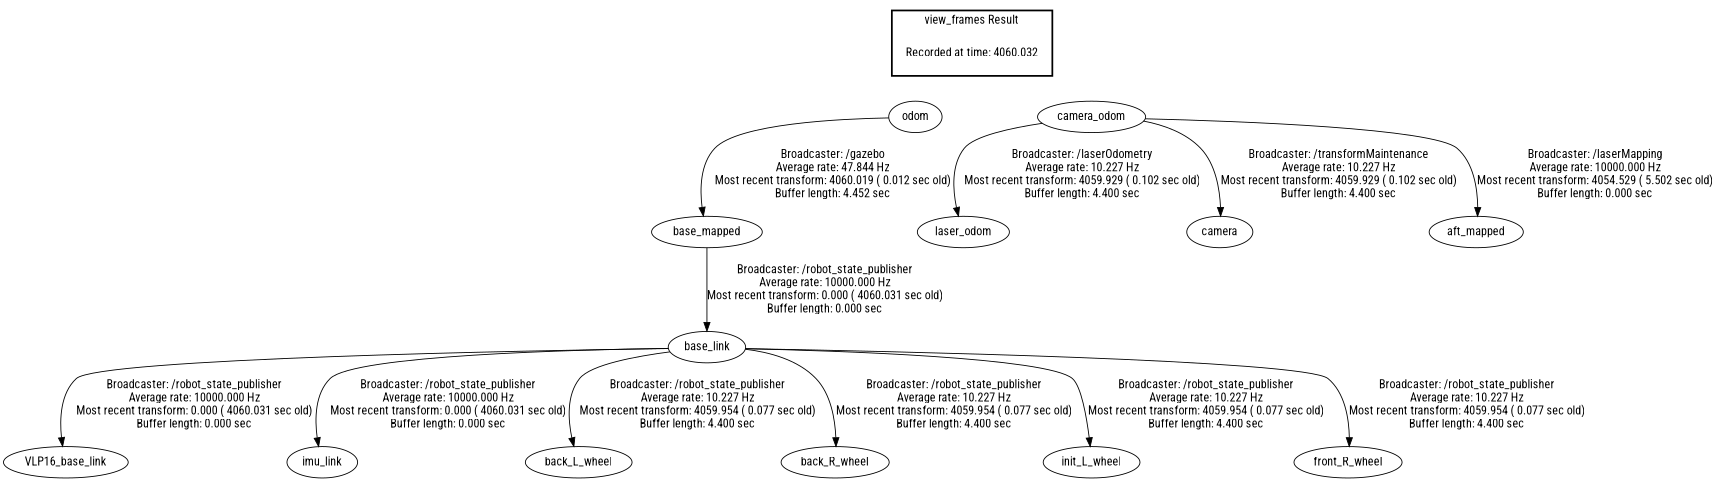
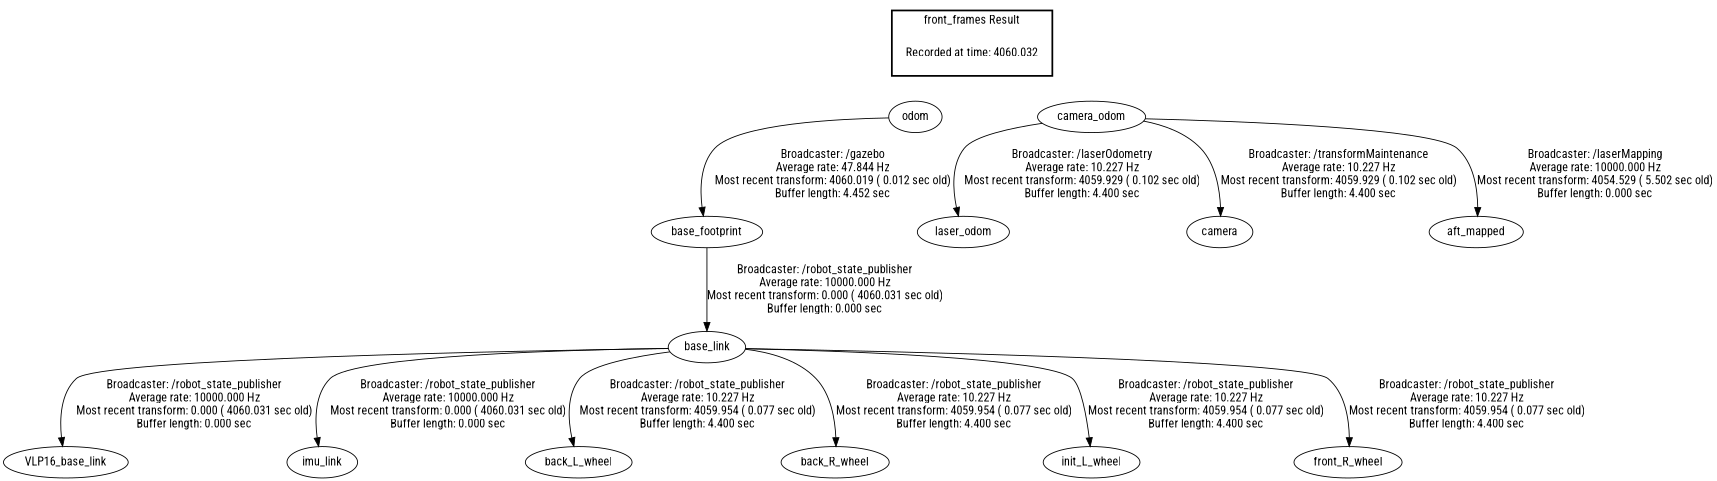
(972, 20) -> (972, 20)
(707, 232) -> (707, 232)
